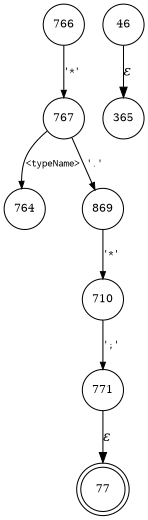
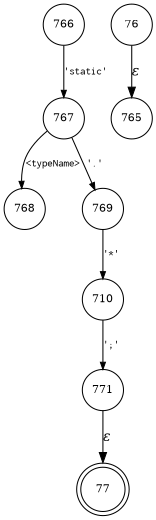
(123, 25) -> (132, 25)
(72, 72) -> (86, 72)
(123, 118) -> (132, 118)
(25, 209) -> (25, 209)
(103, 209) -> (103, 209)
